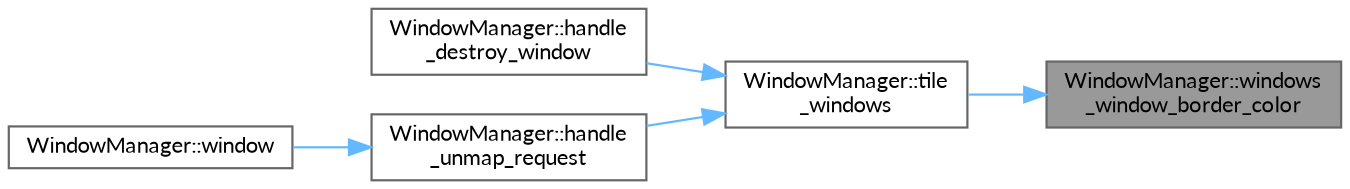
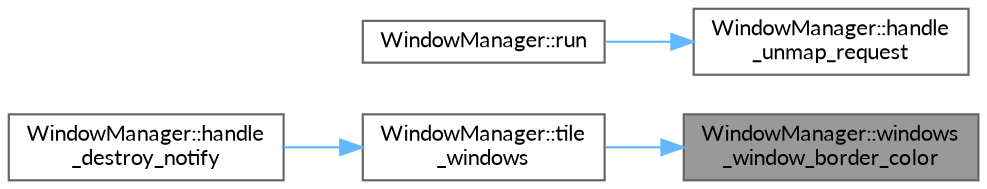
(509, 42) -> (146, 147)
(675, 121) -> none
(151, 147) -> (484, 42)
